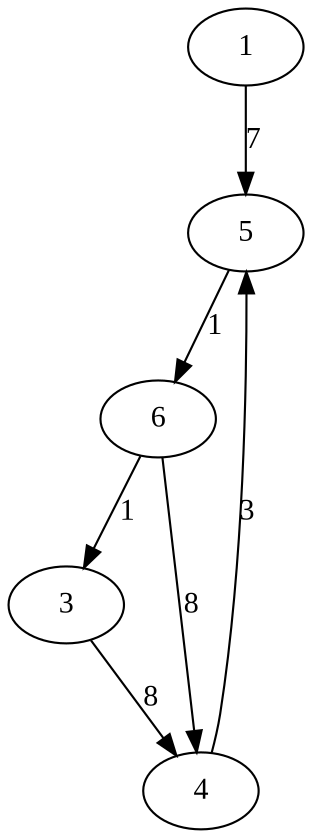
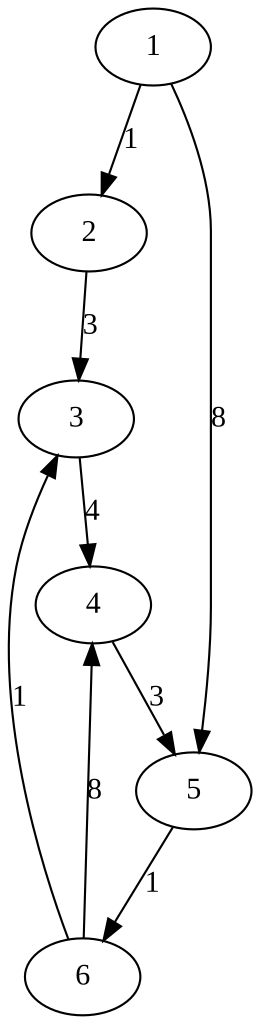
(253, 140) -> (218, 419)
none -> (89, 233)
(151, 698) -> (92, 512)
